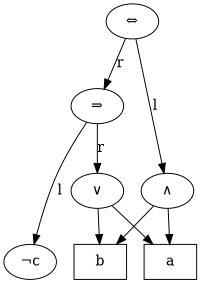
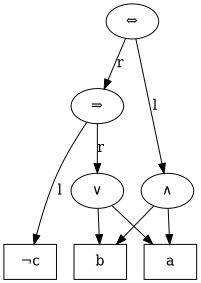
(30, 262) -> (30, 262)
